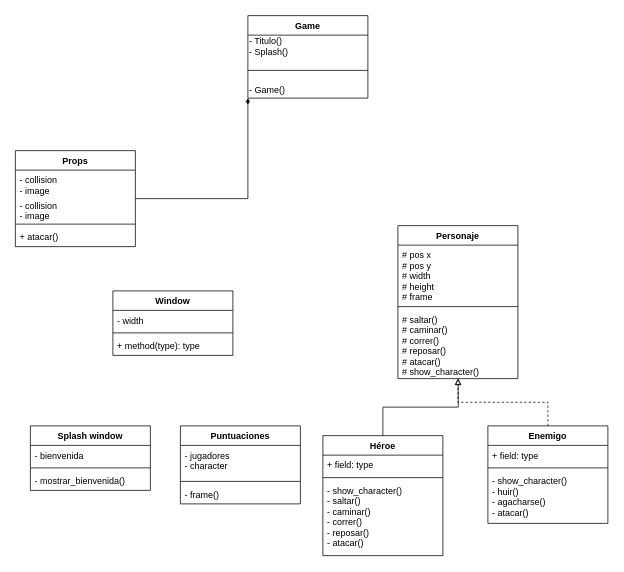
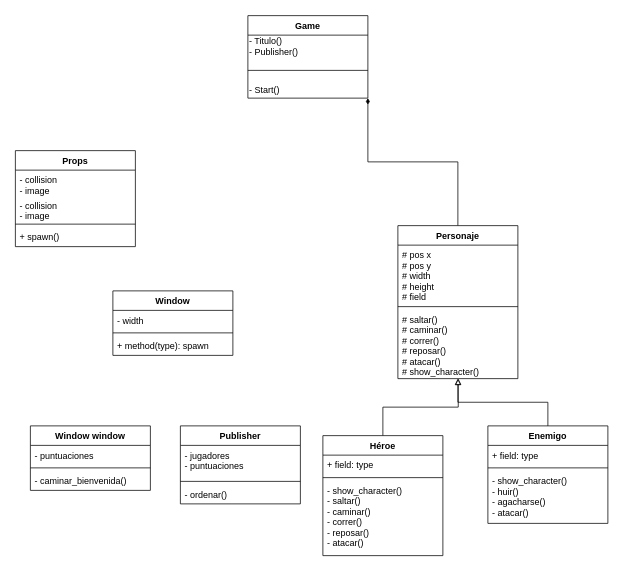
(272, 46) -> (279, 46)
(268, 90) -> (271, 90)
none -> (458, 162)
(194, 198) -> none
(44, 237) -> (41, 237)
(417, 255) -> (417, 255)
(164, 346) -> (166, 346)
(515, 402) -> (515, 402)
(90, 436) -> (90, 436)
(240, 436) -> (240, 436)
(61, 455) -> (67, 455)
(211, 455) -> (211, 455)
(86, 481) -> (85, 481)
(206, 494) -> (211, 494)
